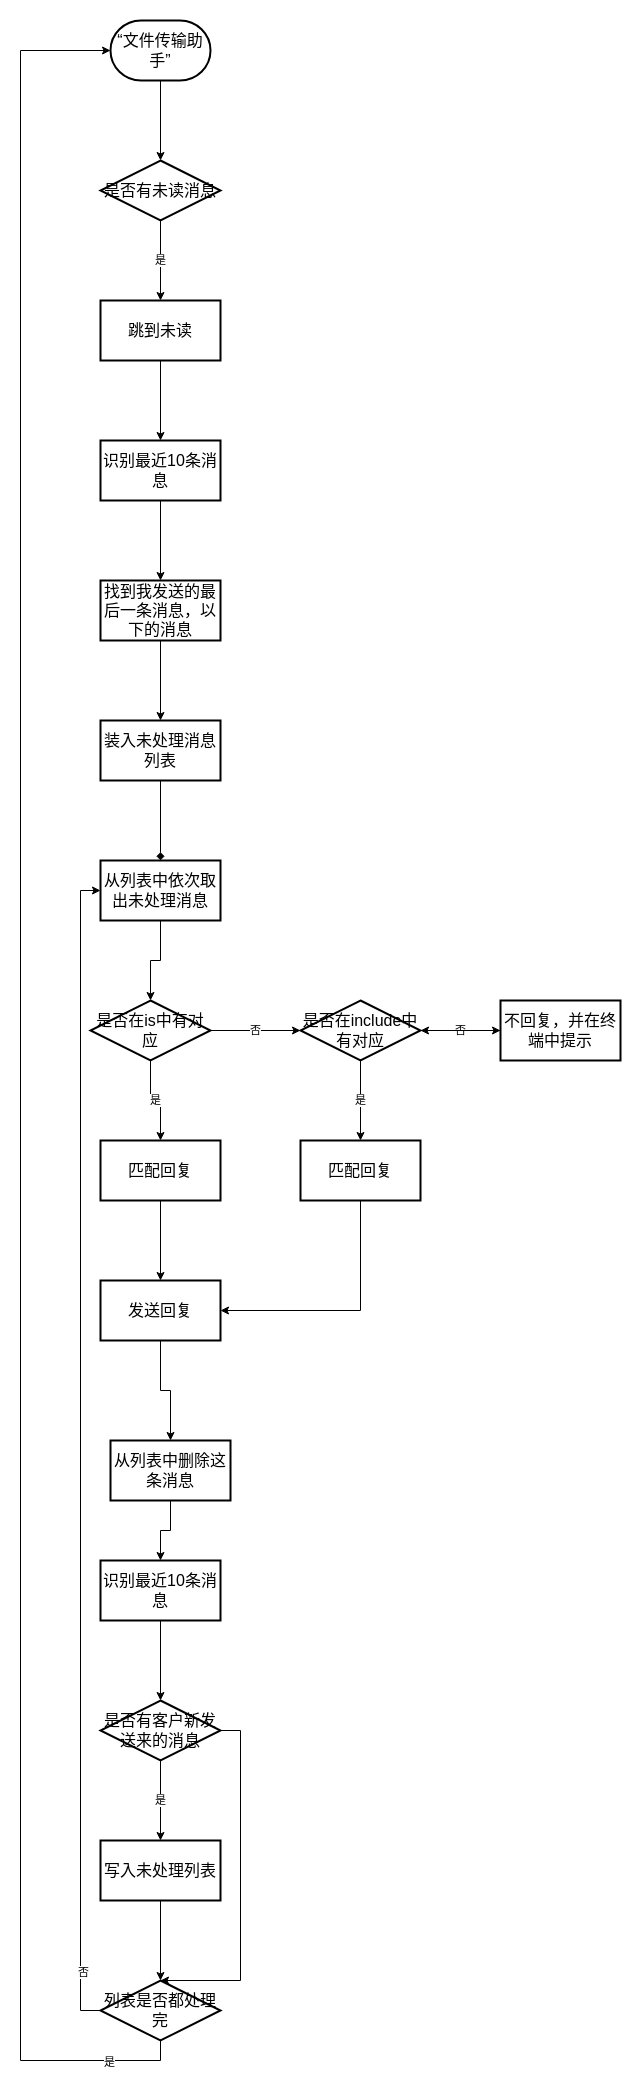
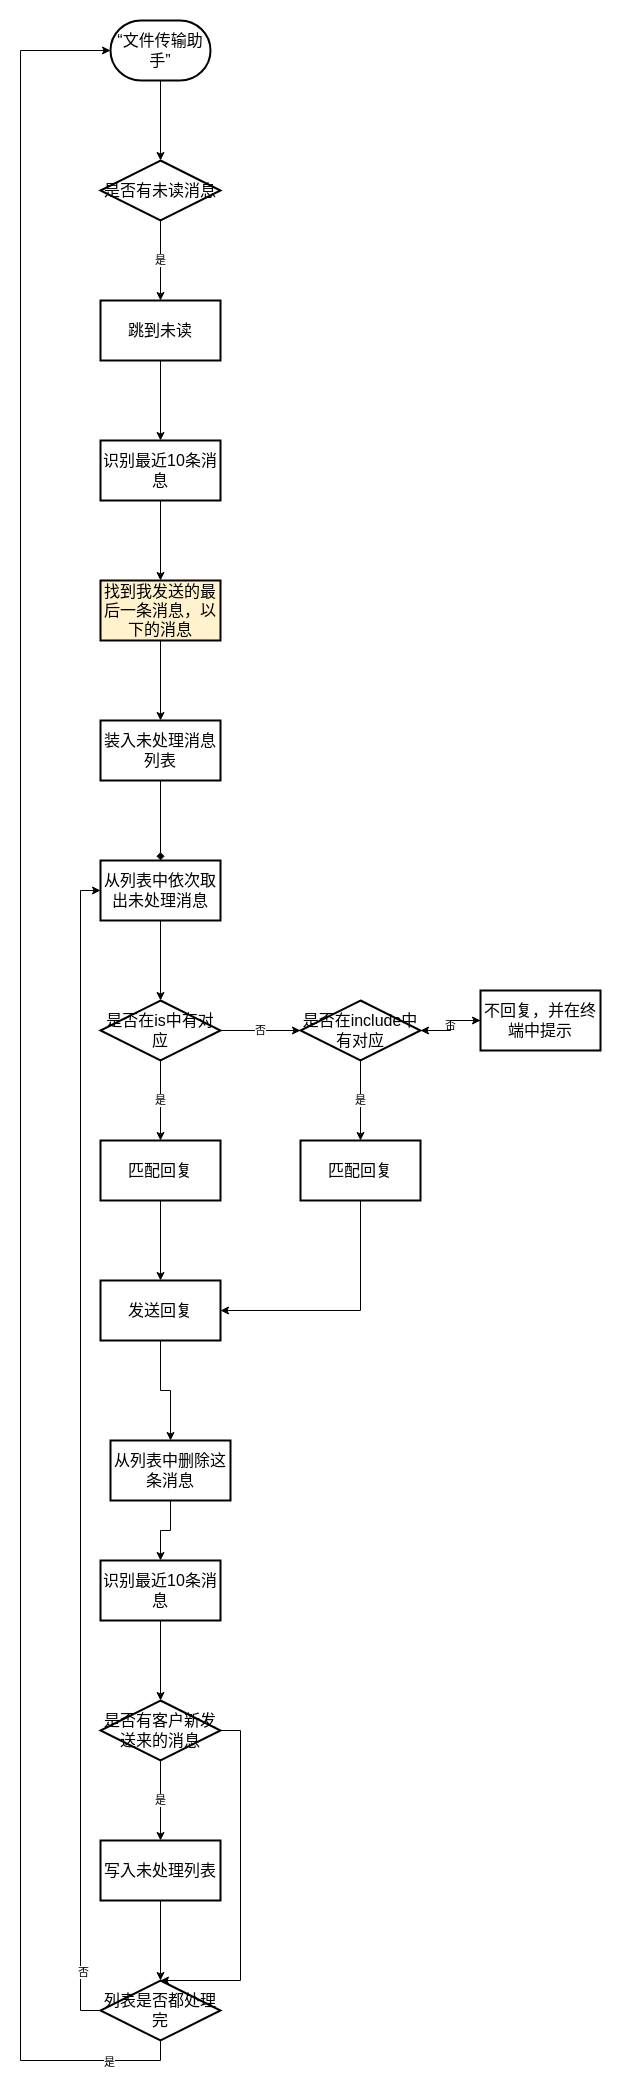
(161, 611) -> (161, 611)
(151, 1031) -> (161, 1031)
(561, 1031) -> (541, 1021)
